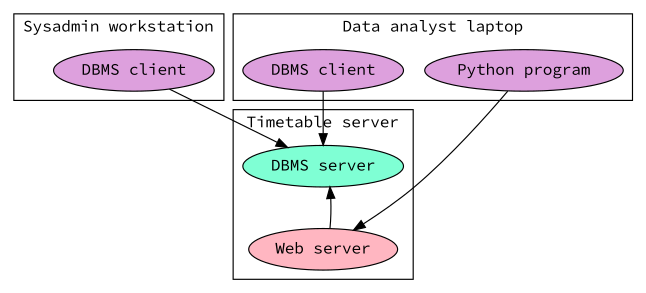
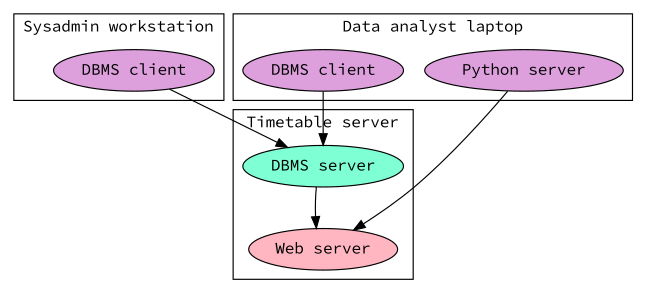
(524, 70) -> (524, 70)
(331, 213) -> (315, 202)
